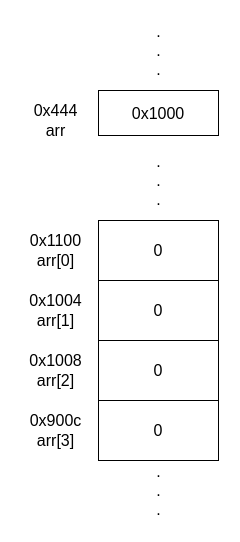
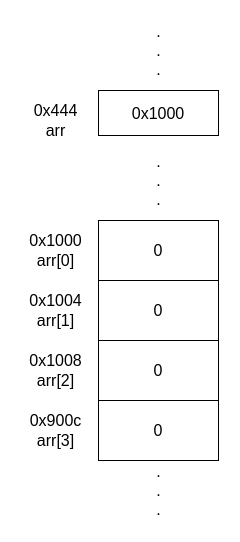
(56, 251) -> (56, 251)
